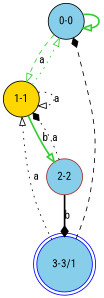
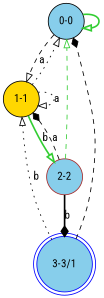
(40, 53) -> (40, 53)
(45, 66) -> (45, 66)
none -> (67, 103)
(51, 139) -> (51, 139)
(36, 177) -> (36, 177)
